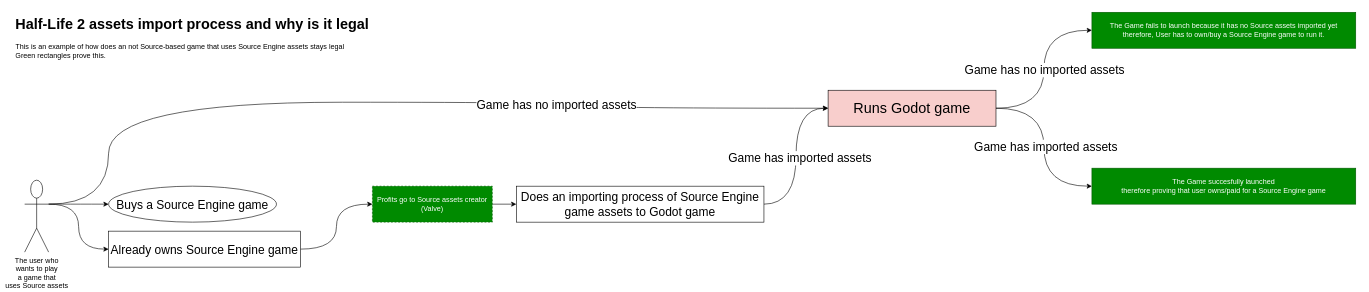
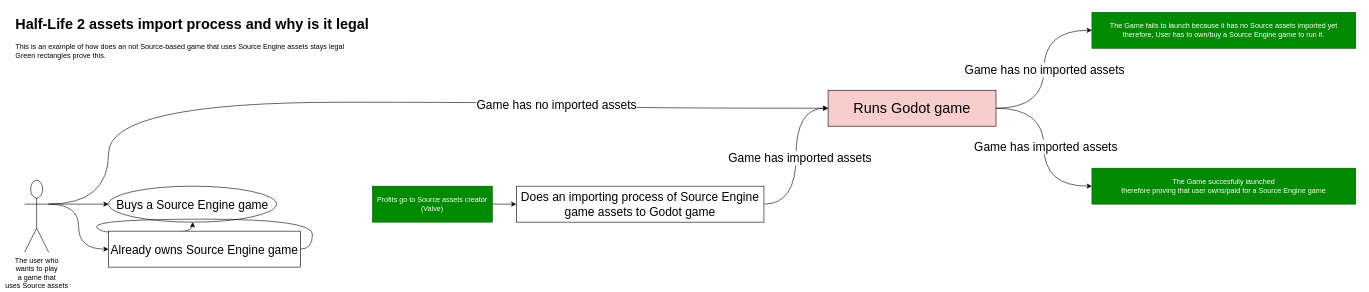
(432, 204) -> (432, 204)
(336, 227) -> (292, 224)
